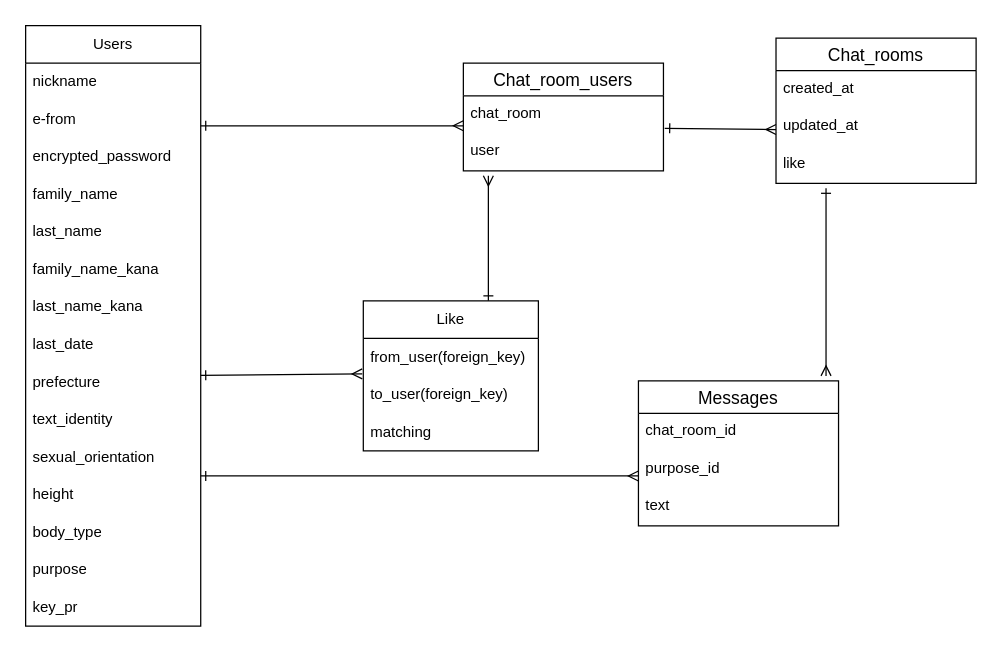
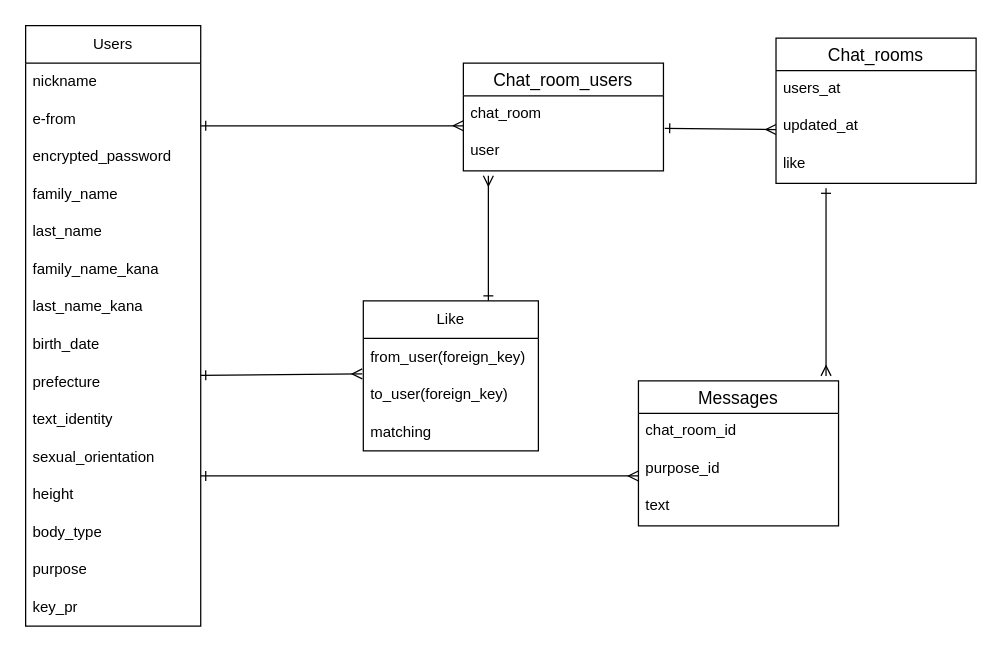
(825, 88) -> (816, 88)
(69, 344) -> (73, 344)
